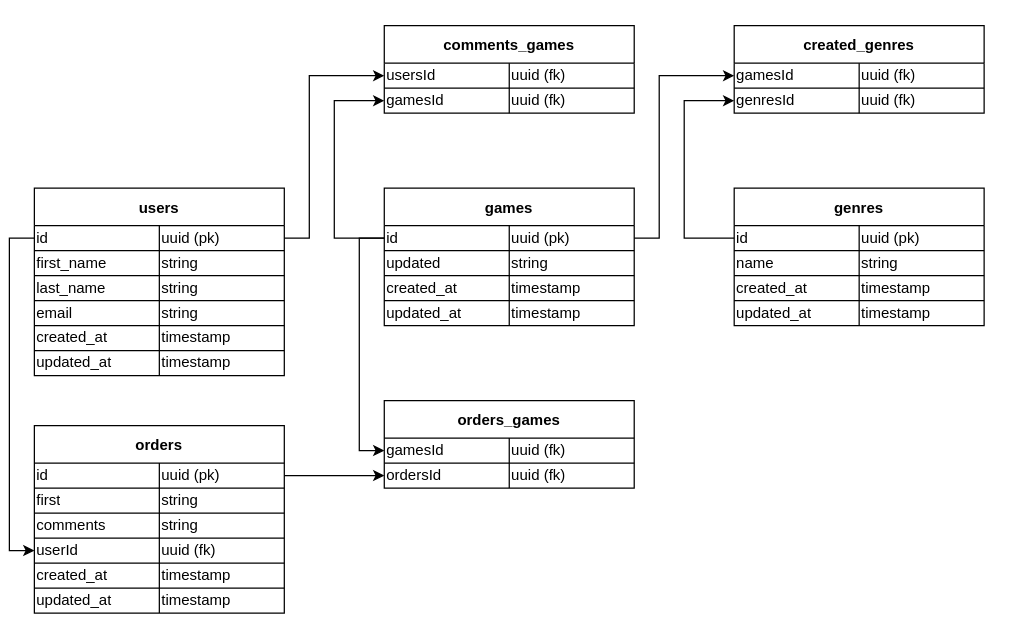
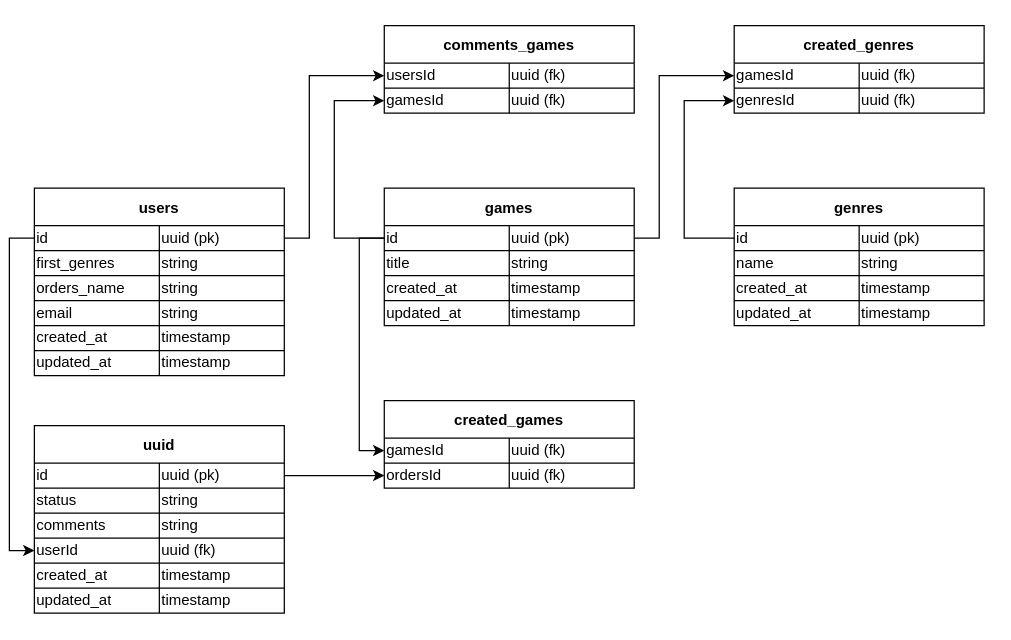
(77, 263) -> (85, 263)
(416, 263) -> (404, 263)
(73, 288) -> (83, 288)
(509, 420) -> (509, 420)
(159, 445) -> (159, 445)
(56, 501) -> (62, 501)
